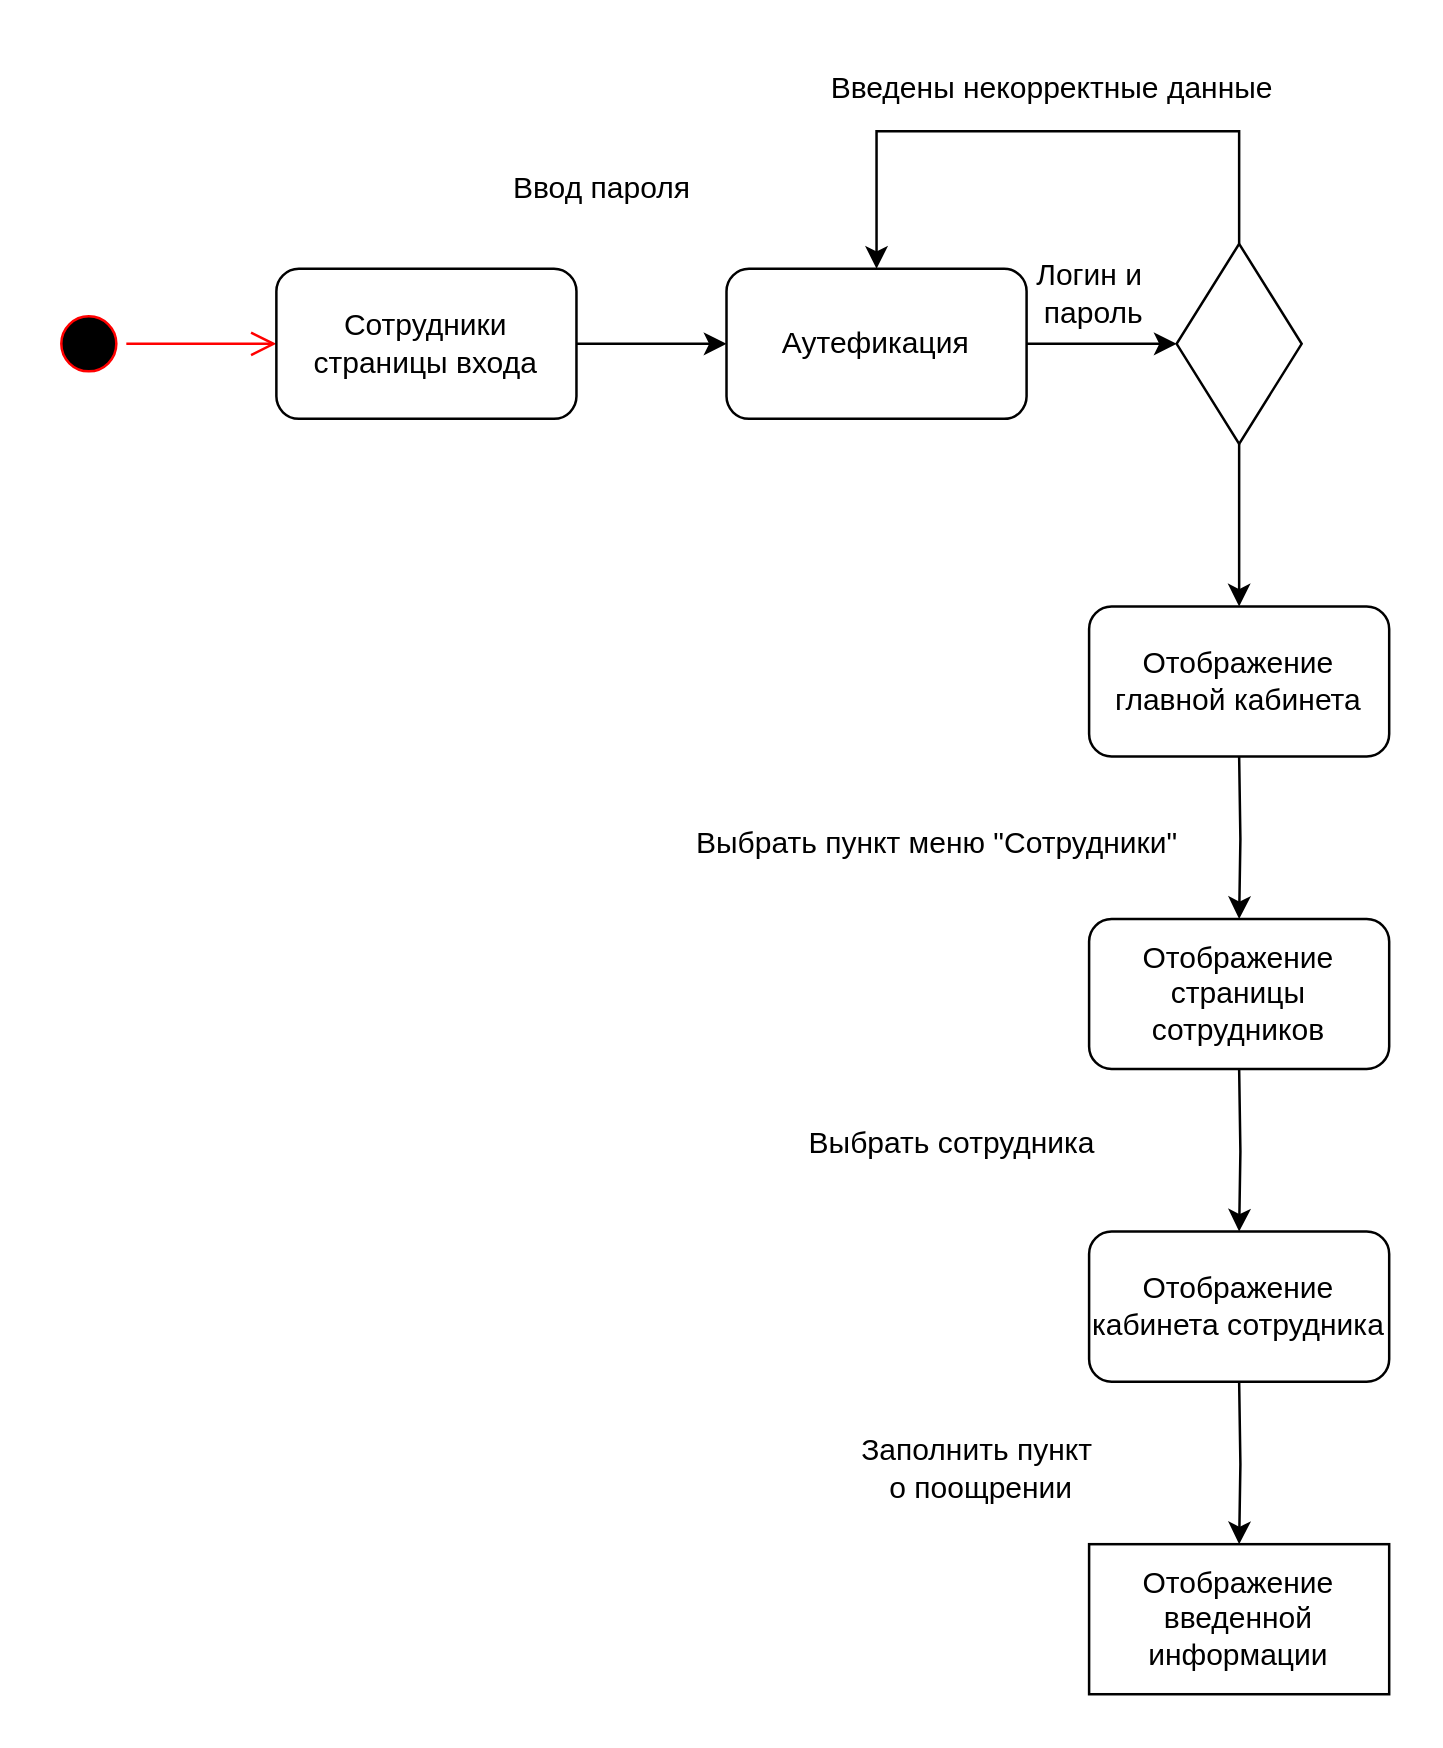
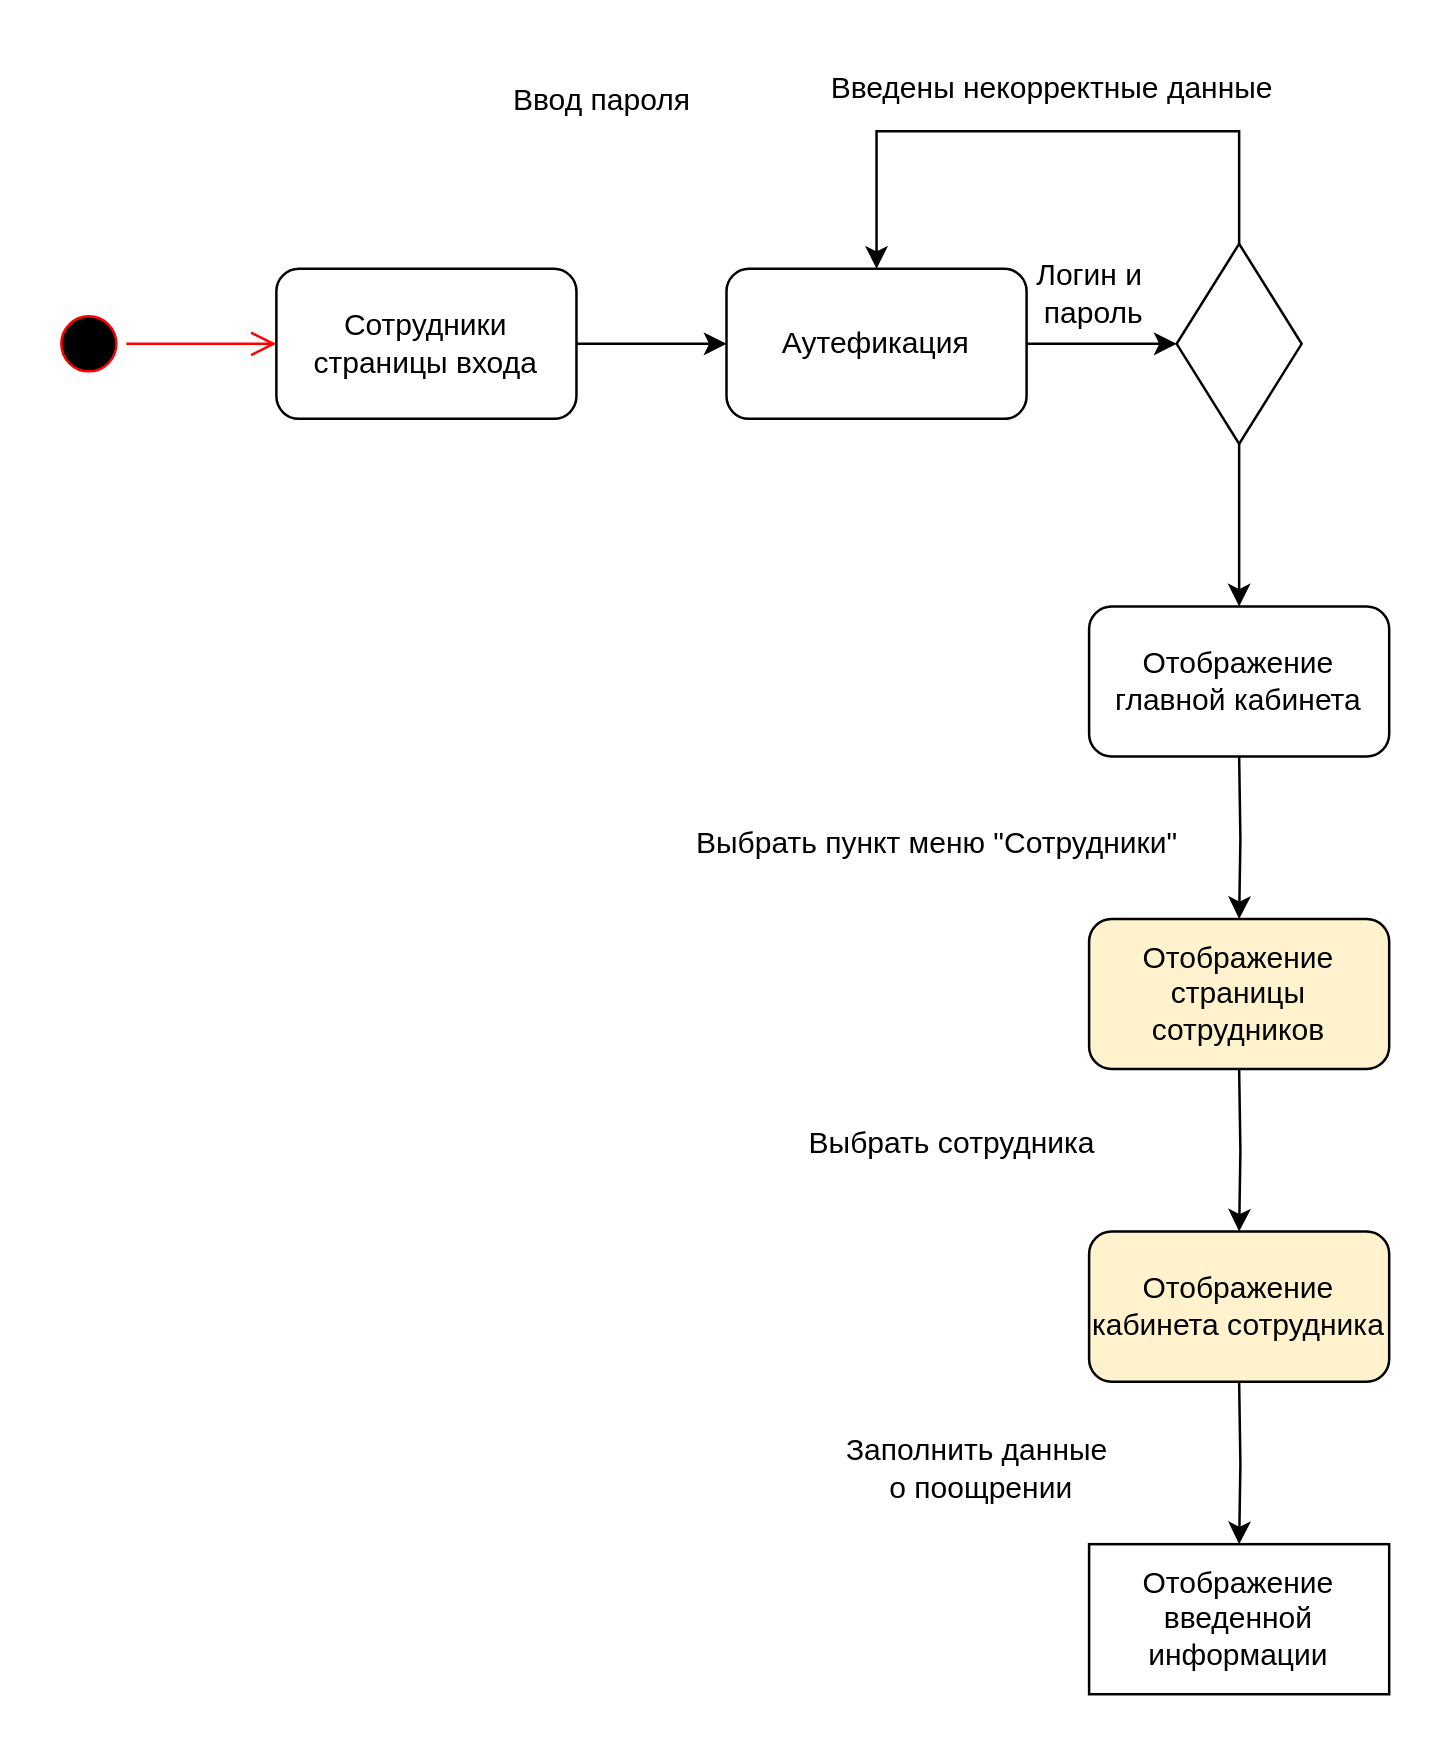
(601, 189) -> (601, 101)
(1239, 994) -> (1239, 994)
(1239, 1306) -> (1239, 1306)
(978, 1469) -> (978, 1469)
